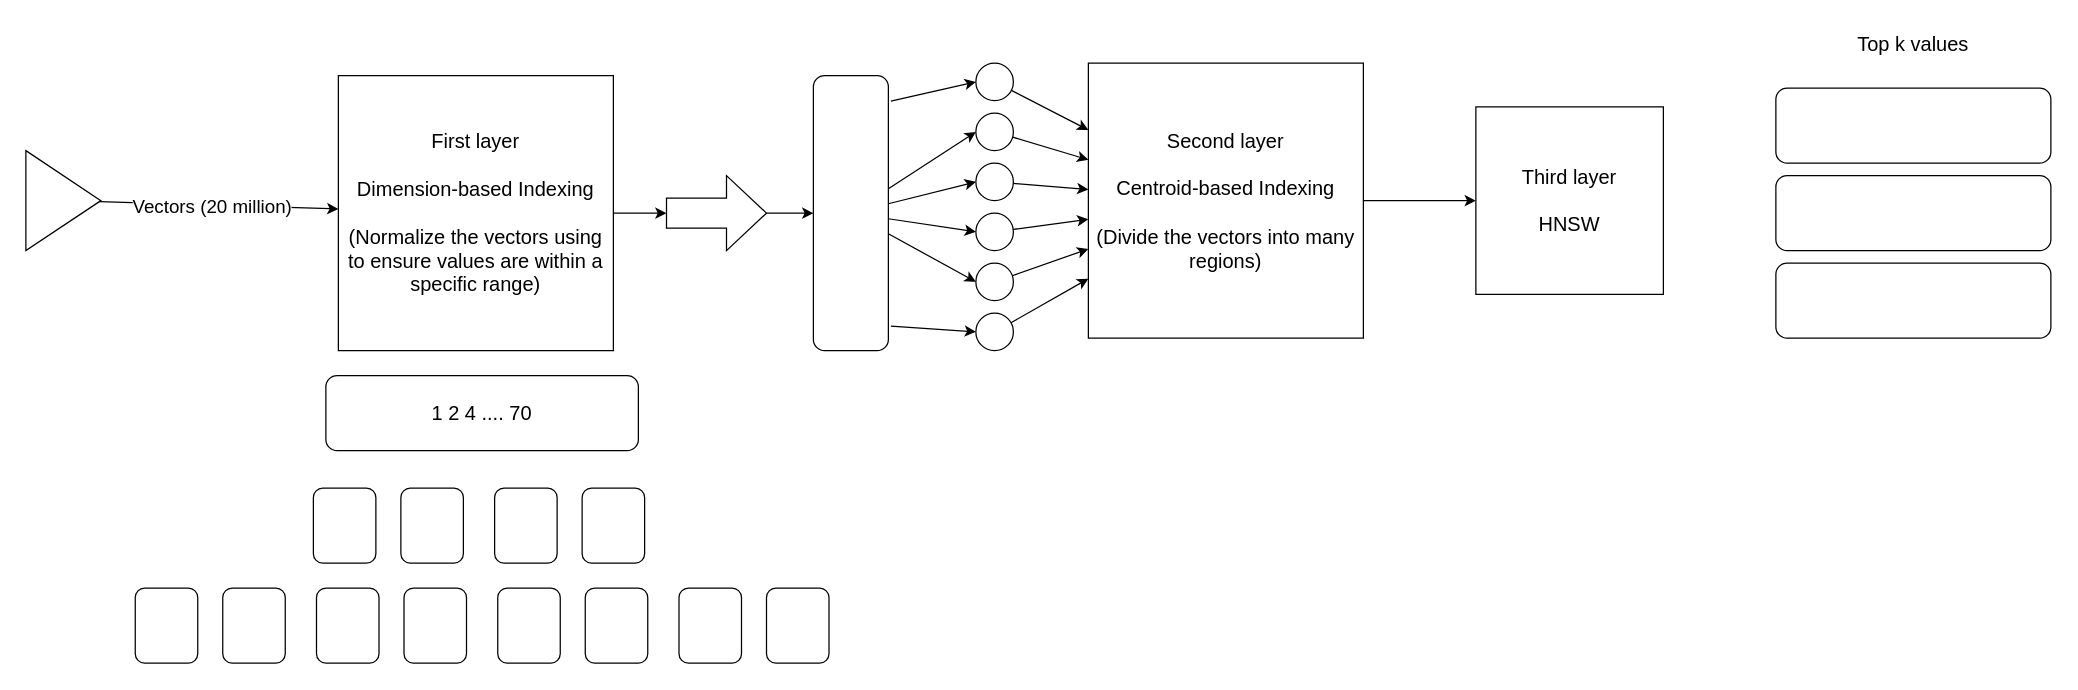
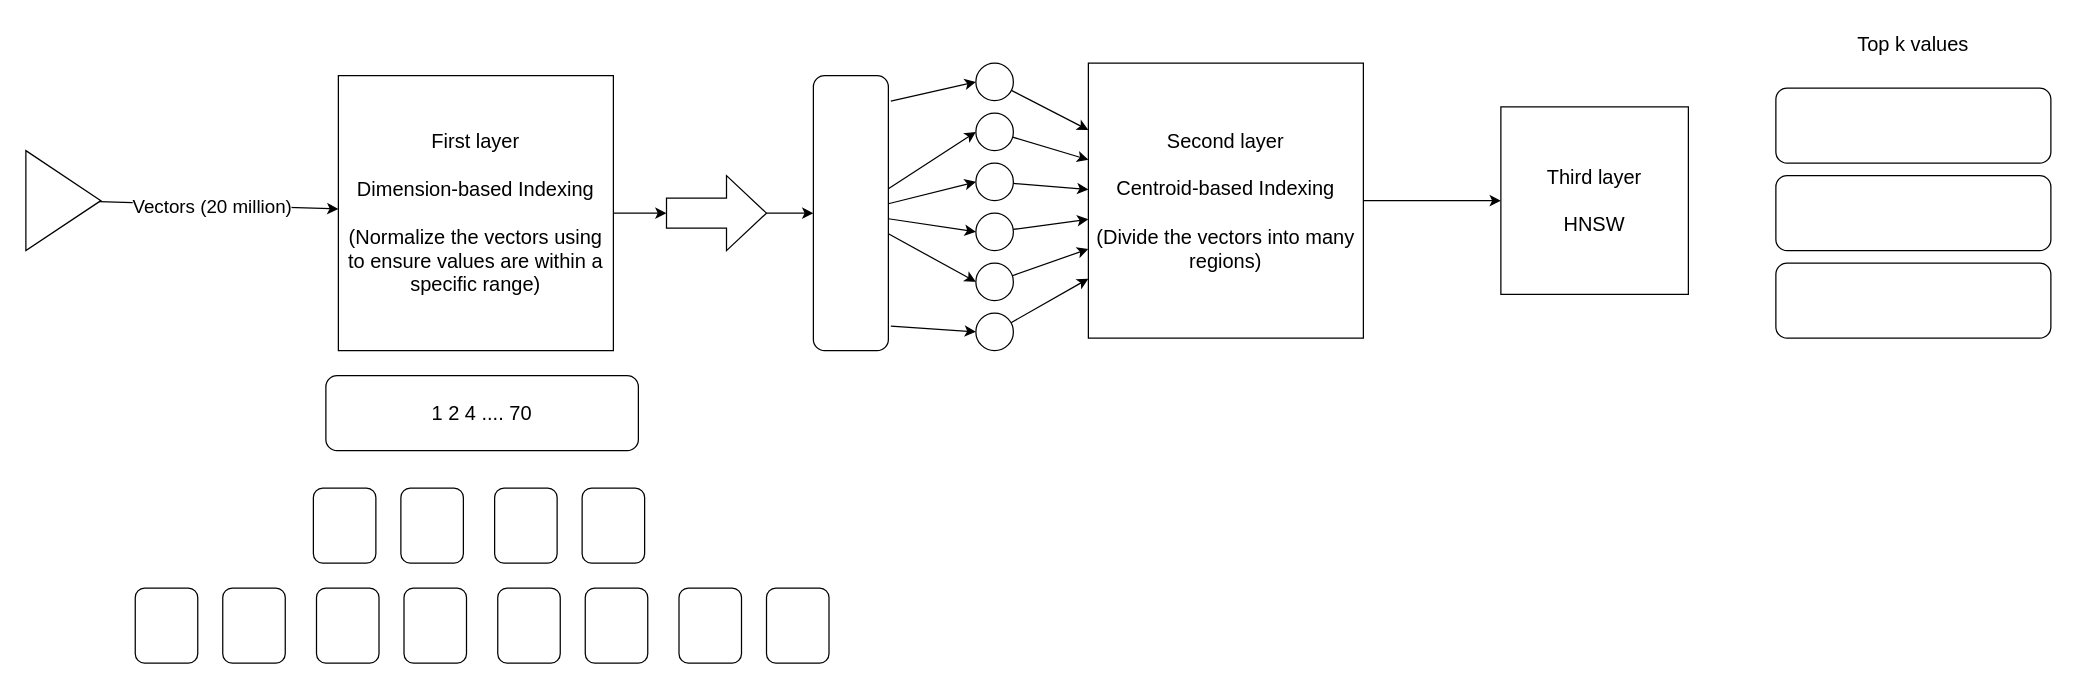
(1569, 201) -> (1594, 201)
